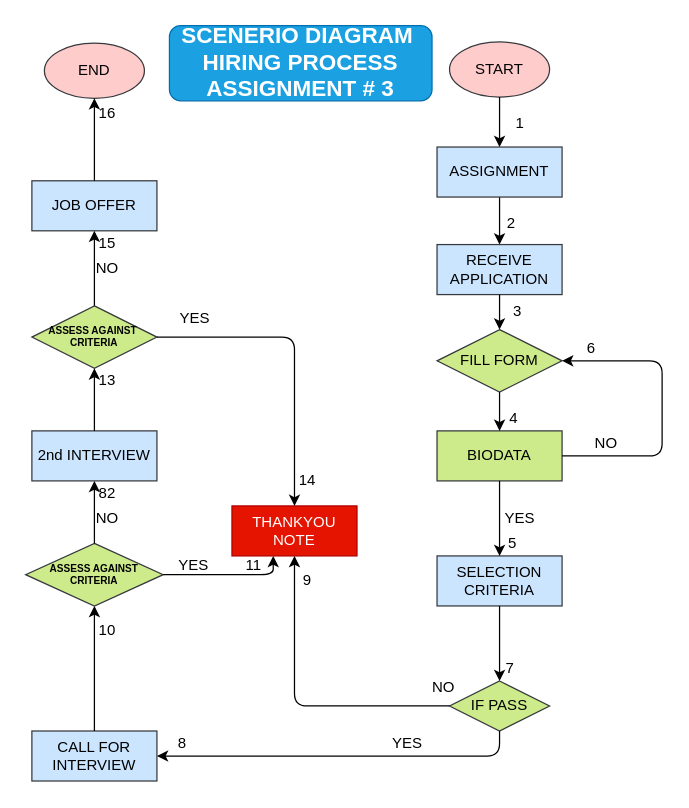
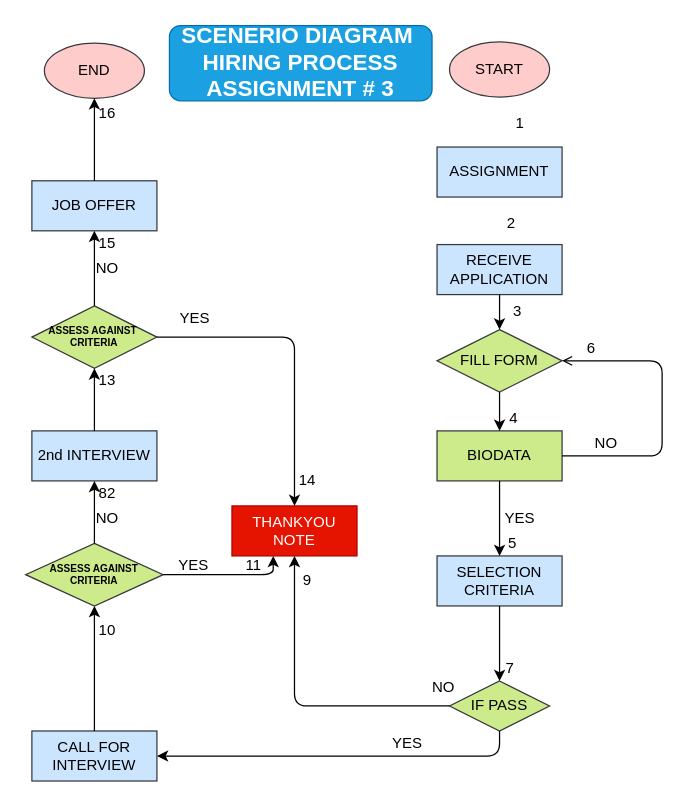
(499, 118) -> none
(499, 216) -> none
(572, 361) -> (570, 361)
(182, 743) -> none
